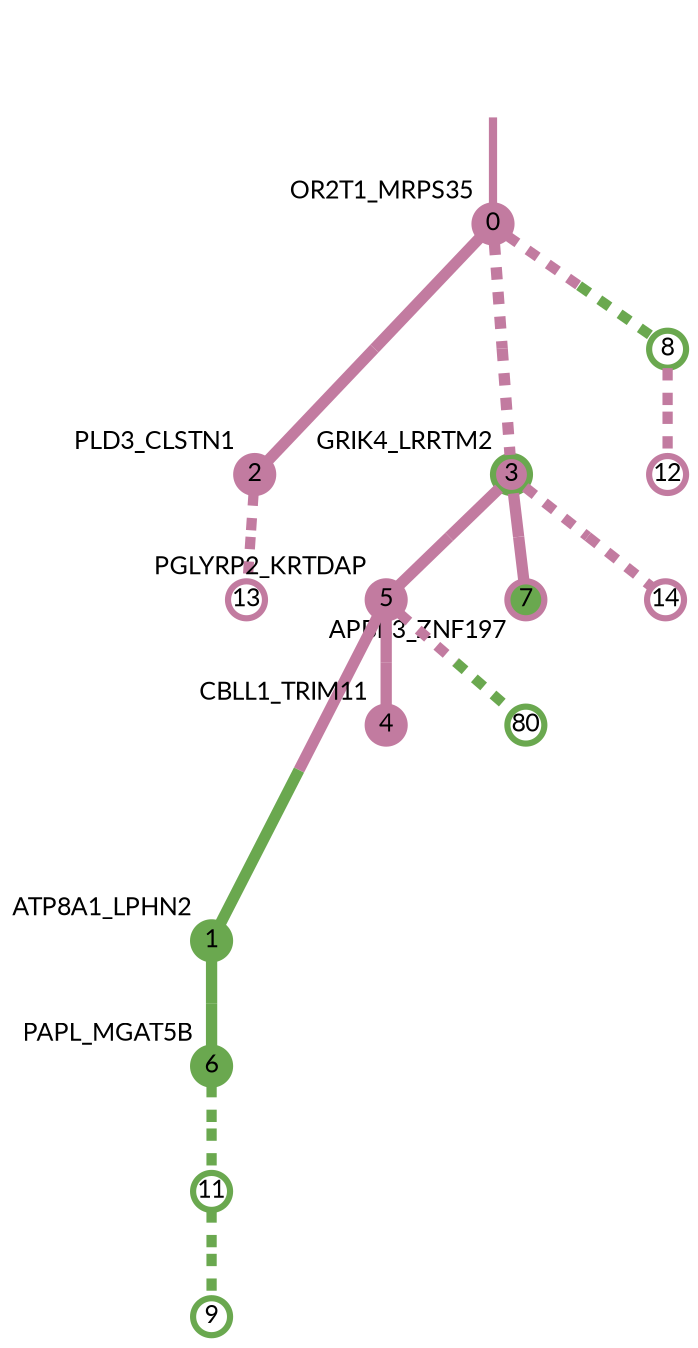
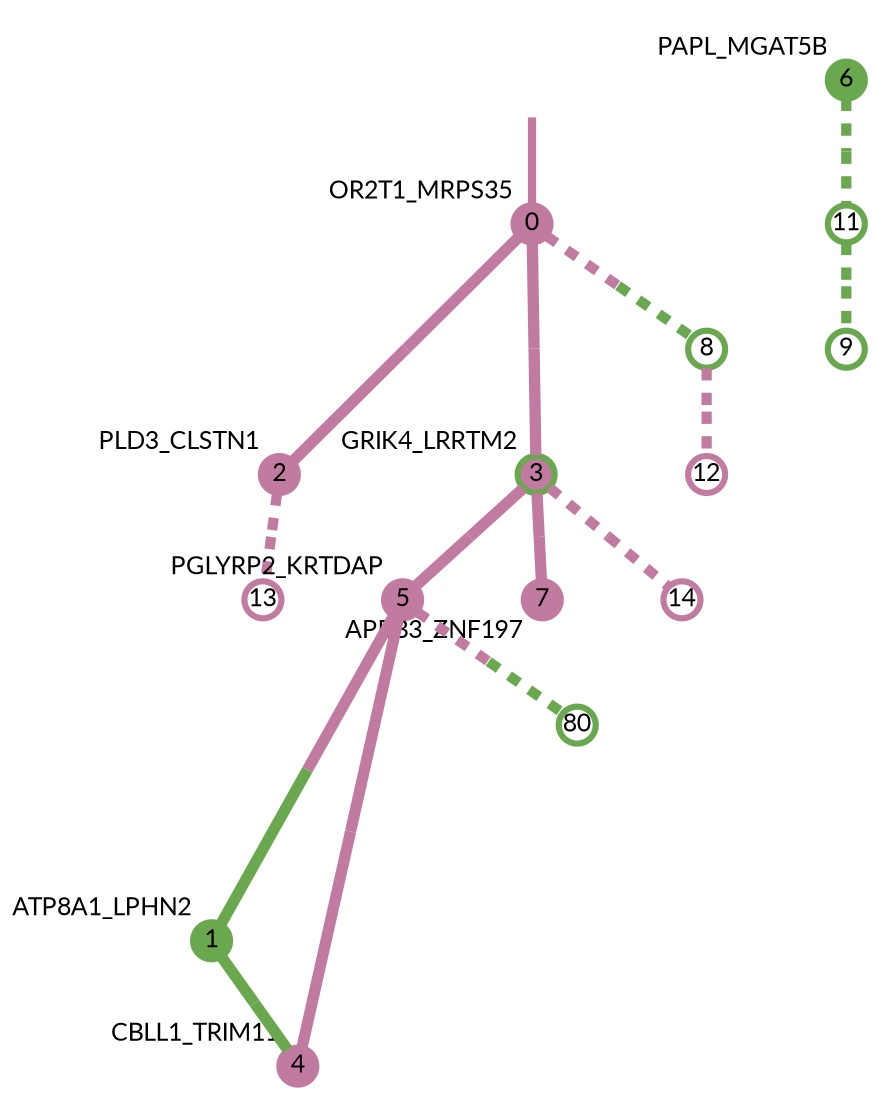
(502, 349) -> (534, 349)
(526, 600) -> (542, 600)
(212, 1003) -> (255, 1003)
